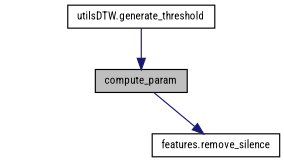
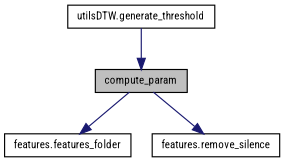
none -> (68, 145)
